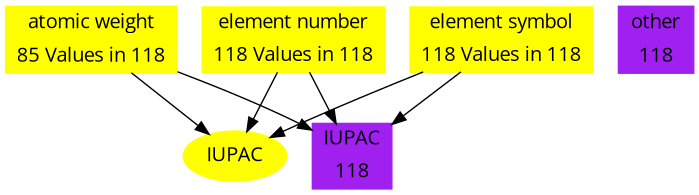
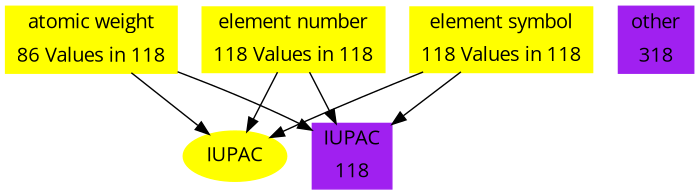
(91, 56) -> (91, 56)
(656, 56) -> (656, 56)
